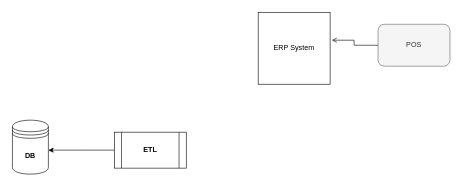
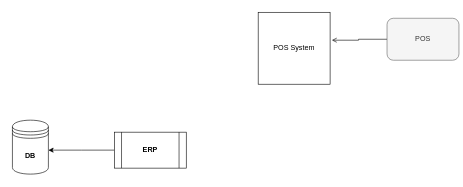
(414, 45) -> (423, 39)
(294, 48) -> (294, 48)
(150, 150) -> (150, 150)
